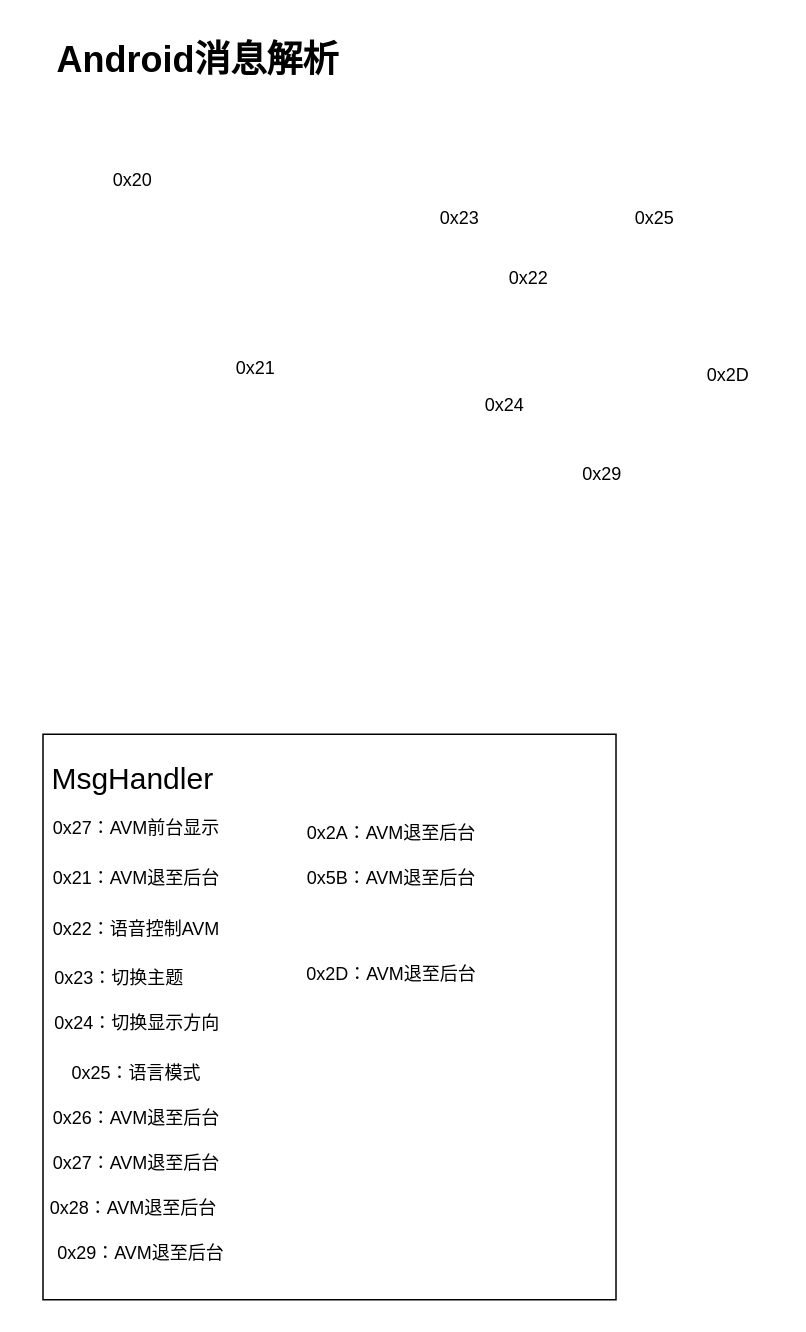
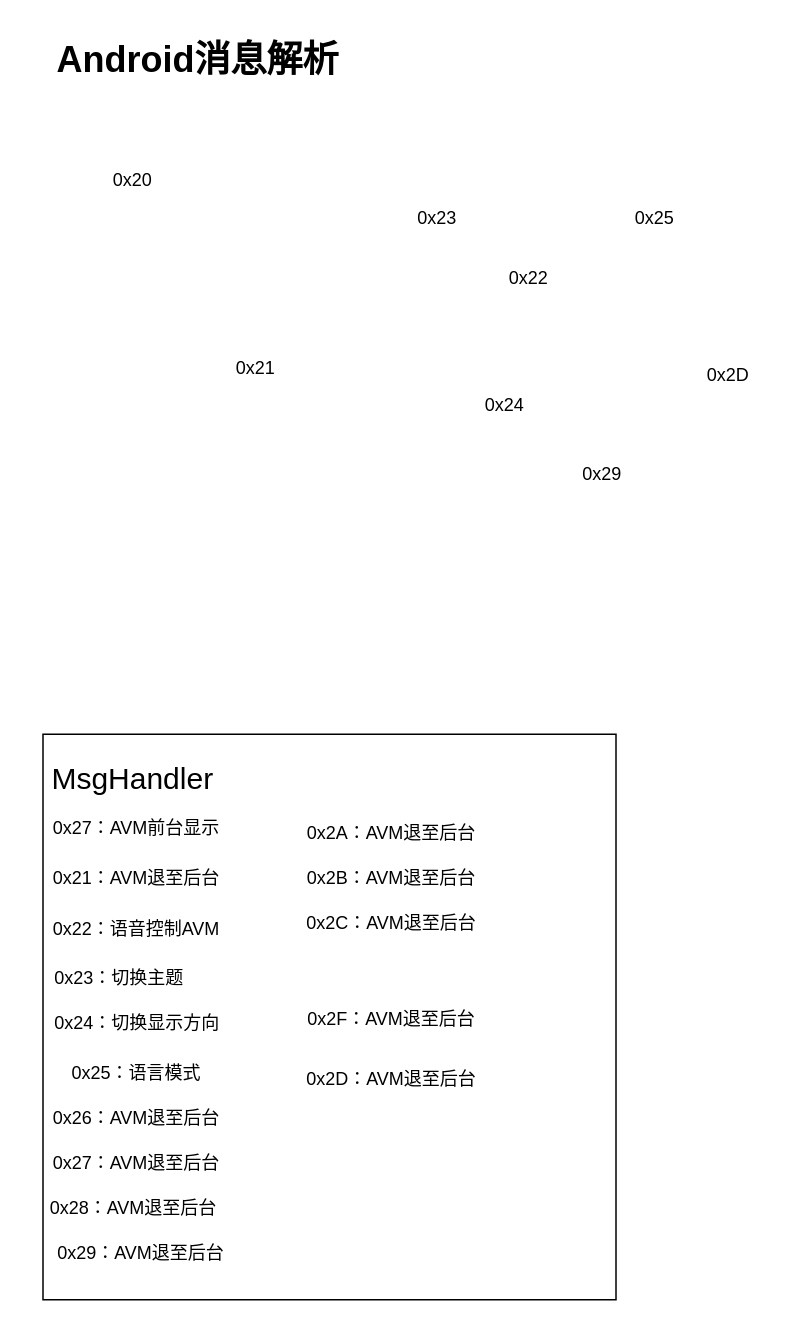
(460, 218) -> (437, 218)
(392, 878) -> (392, 878)
none -> (392, 923)
(392, 974) -> (392, 1079)
none -> (392, 1019)
